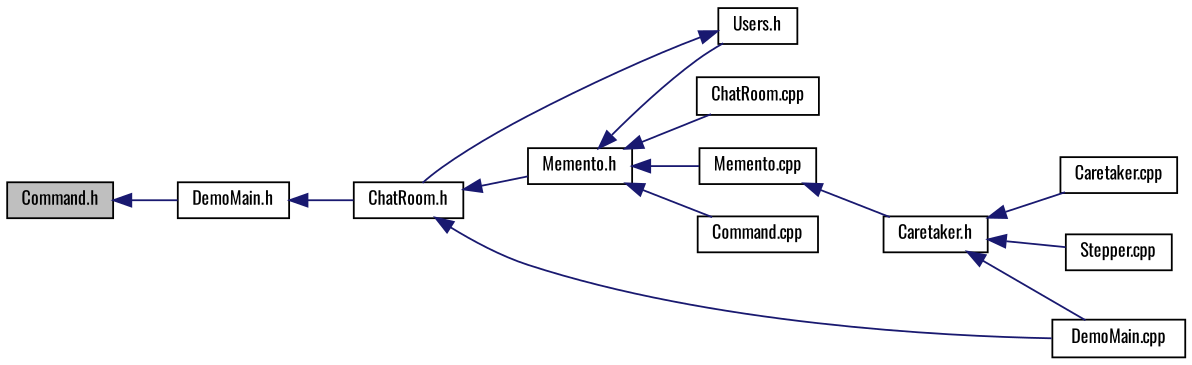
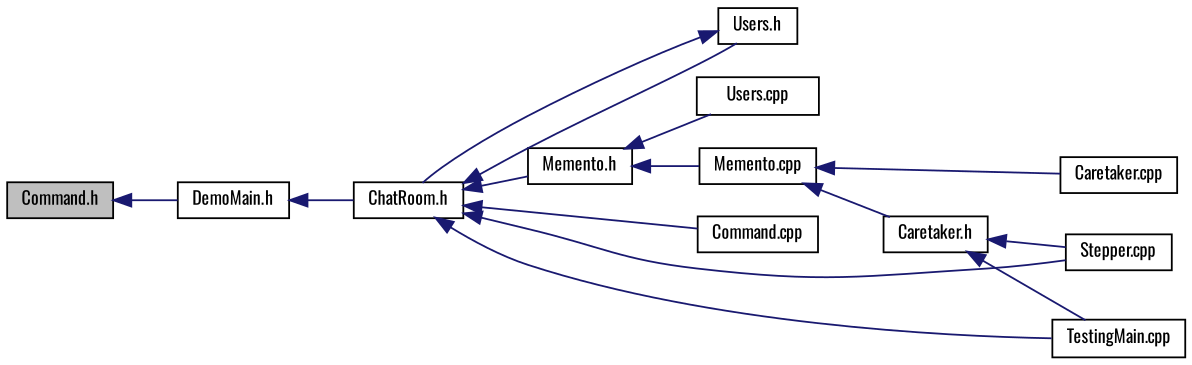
(665, 86) -> (608, 108)
(758, 96) -> (758, 96)
(1035, 202) -> (947, 171)
(677, 204) -> (590, 218)
none -> (771, 275)
(1119, 339) -> (1119, 339)
